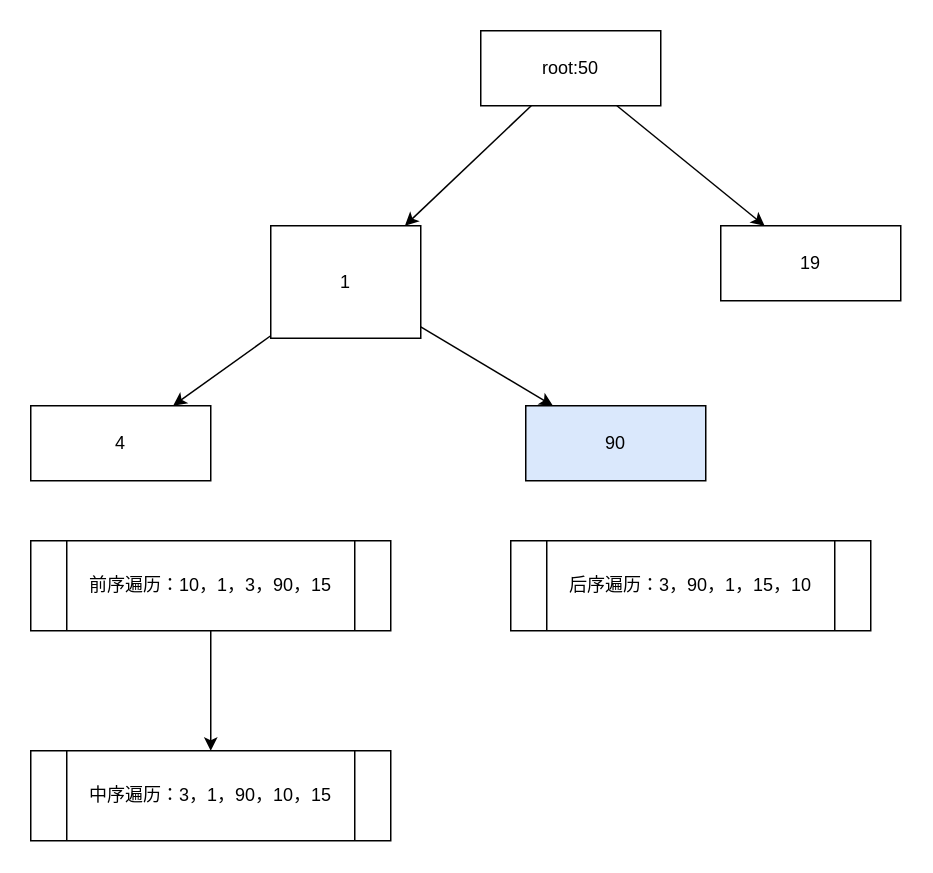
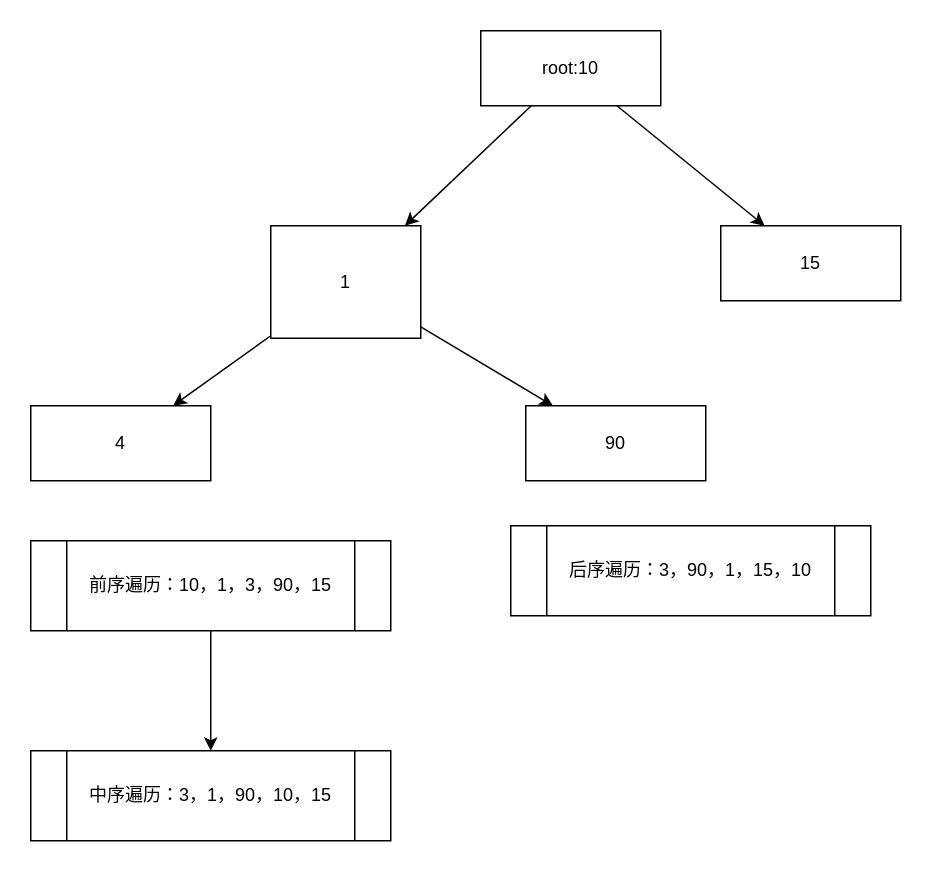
(571, 68) -> (571, 68)
(811, 263) -> (811, 263)
(616, 443) -> (616, 443)
(691, 586) -> (691, 571)
